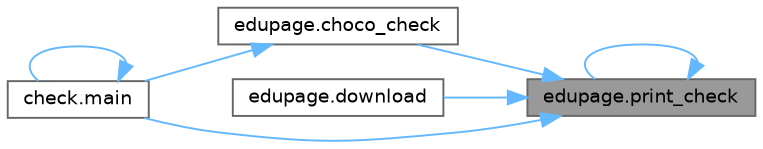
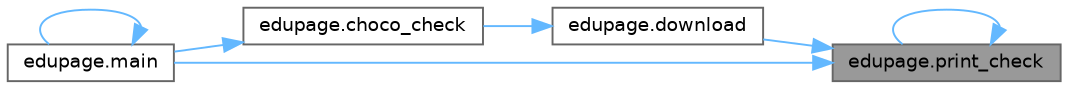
(480, 60) -> (508, 26)
(78, 99) -> (91, 63)
